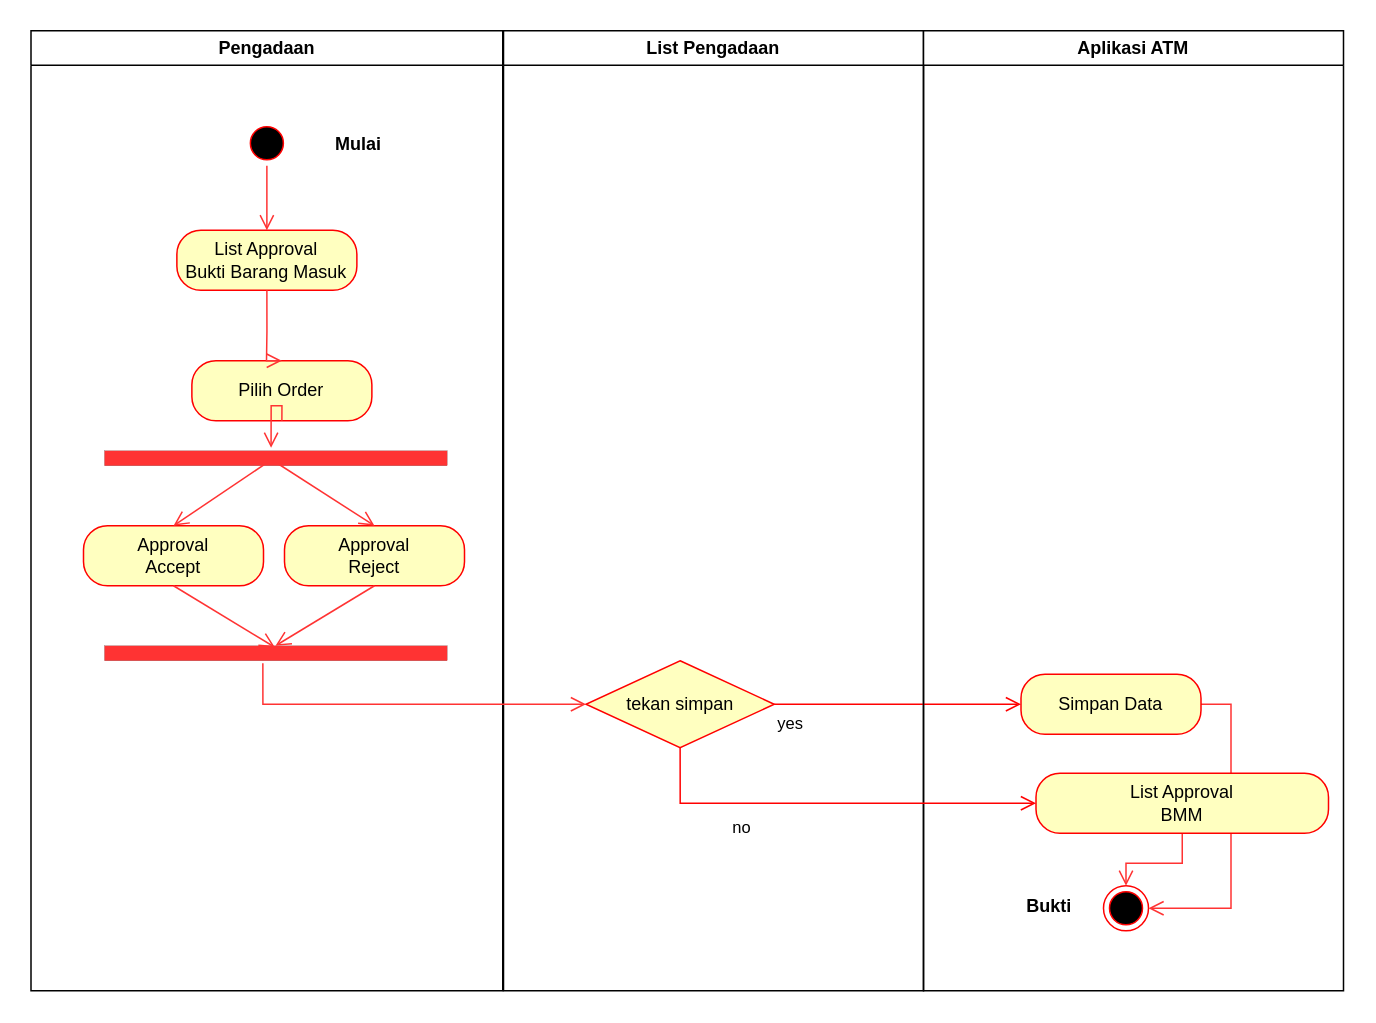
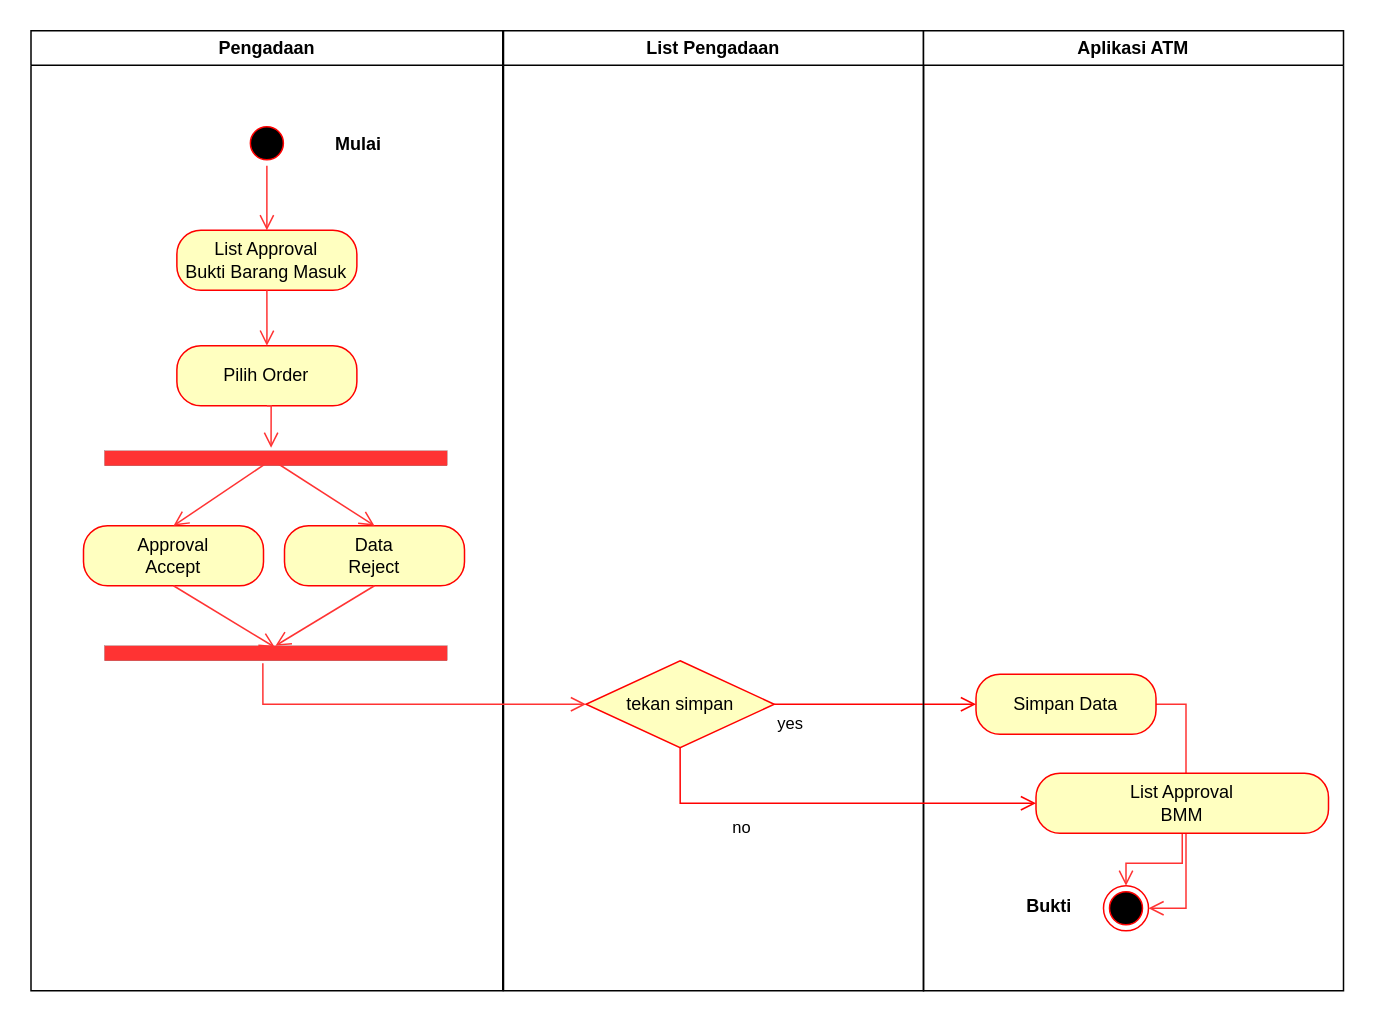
(282, 391) -> (267, 376)
(374, 556) -> (374, 556)
(1111, 704) -> (1066, 704)
